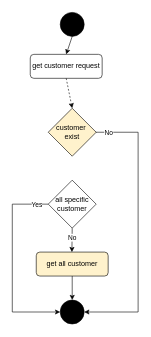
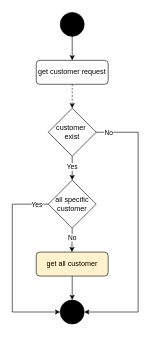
(66, 66) -> (72, 72)
(72, 132) -> (72, 132)
none -> (72, 169)
